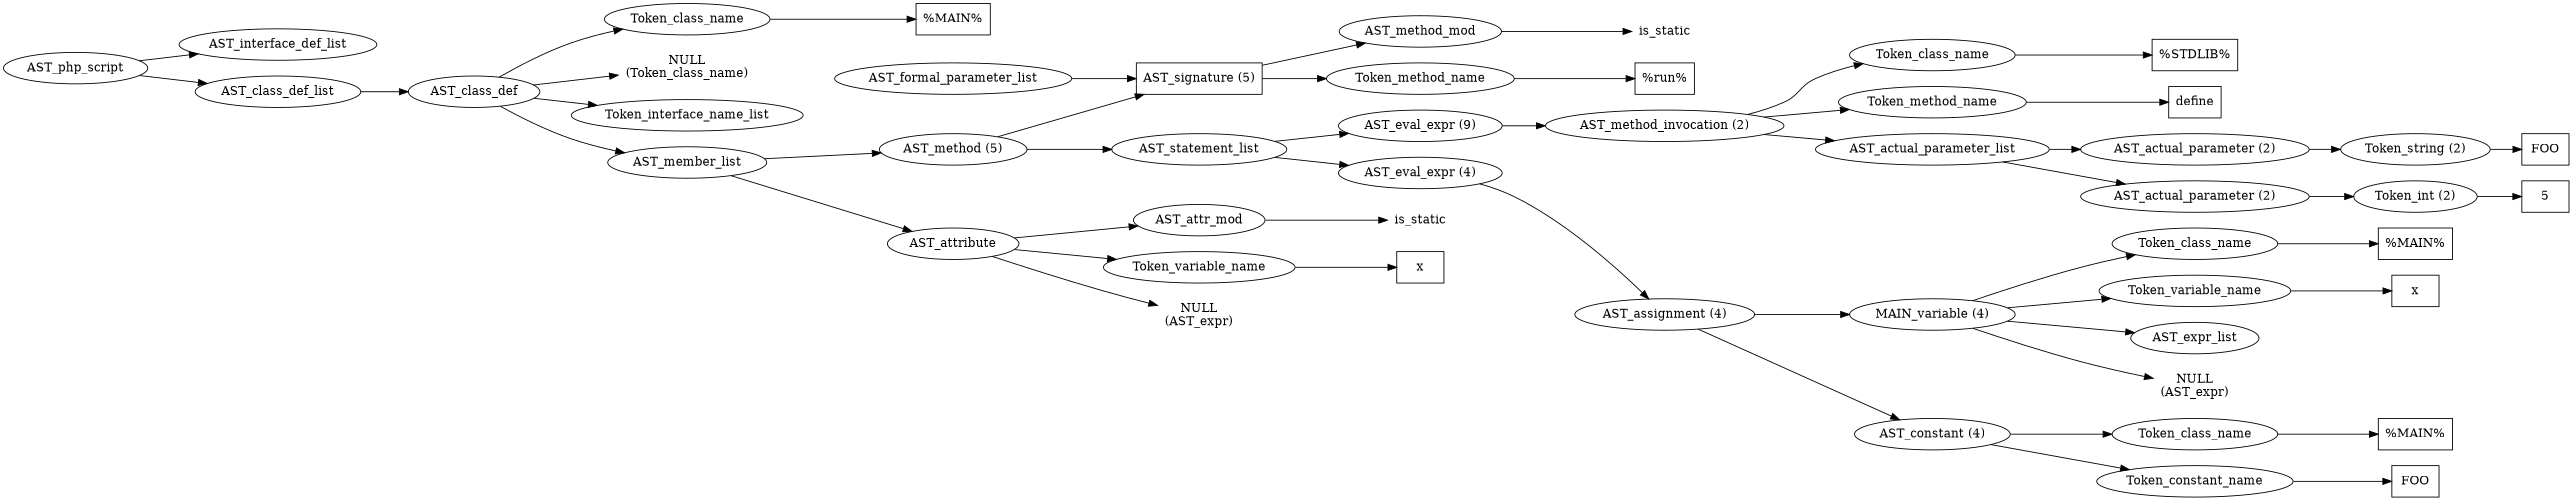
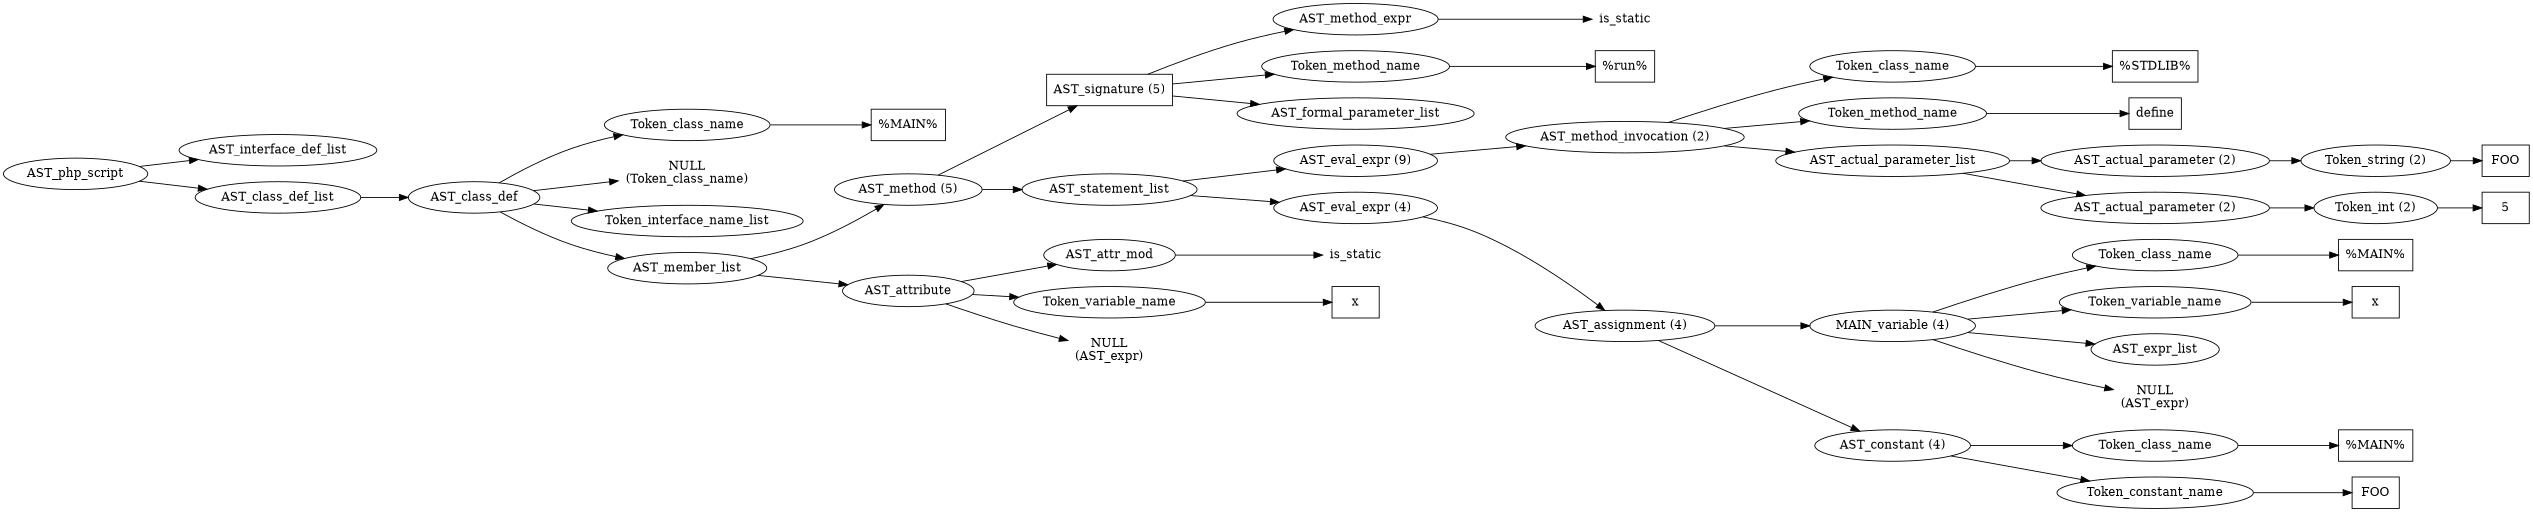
(1420, 31) -> (1356, 19)
(1100, 79) -> (1212, 100)
